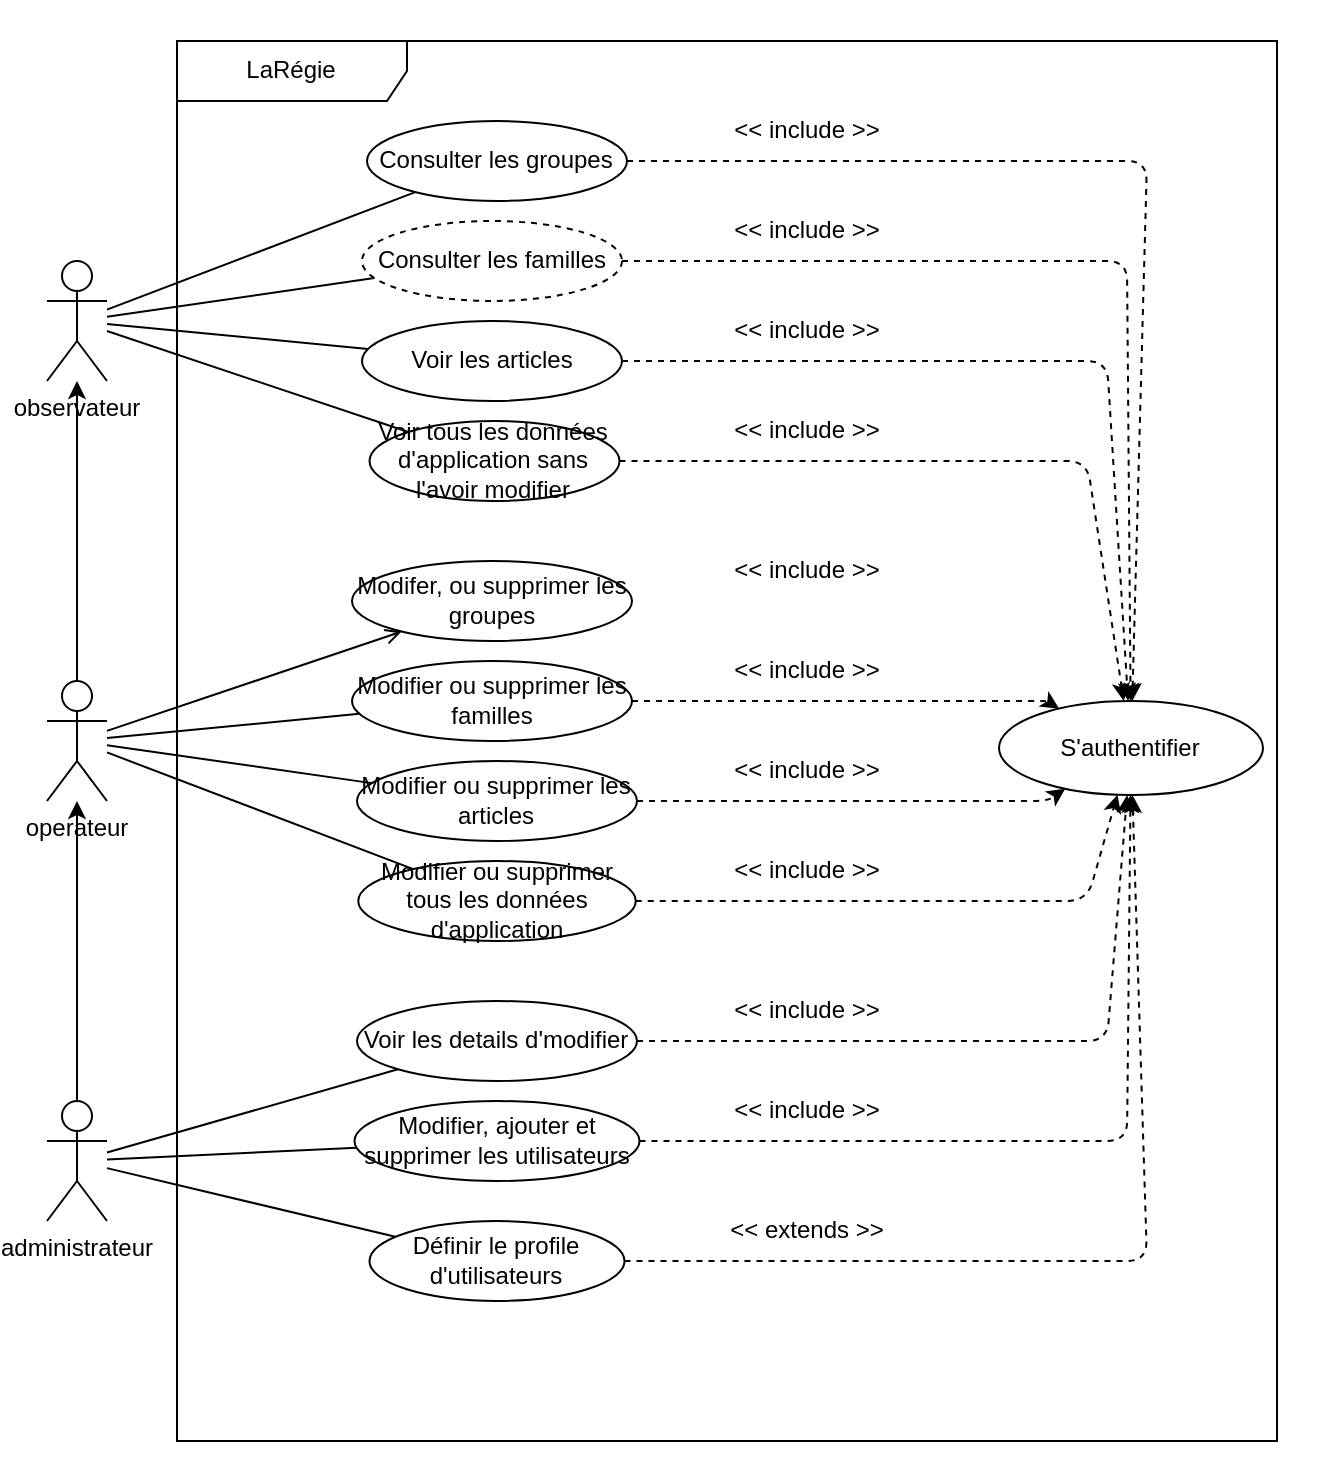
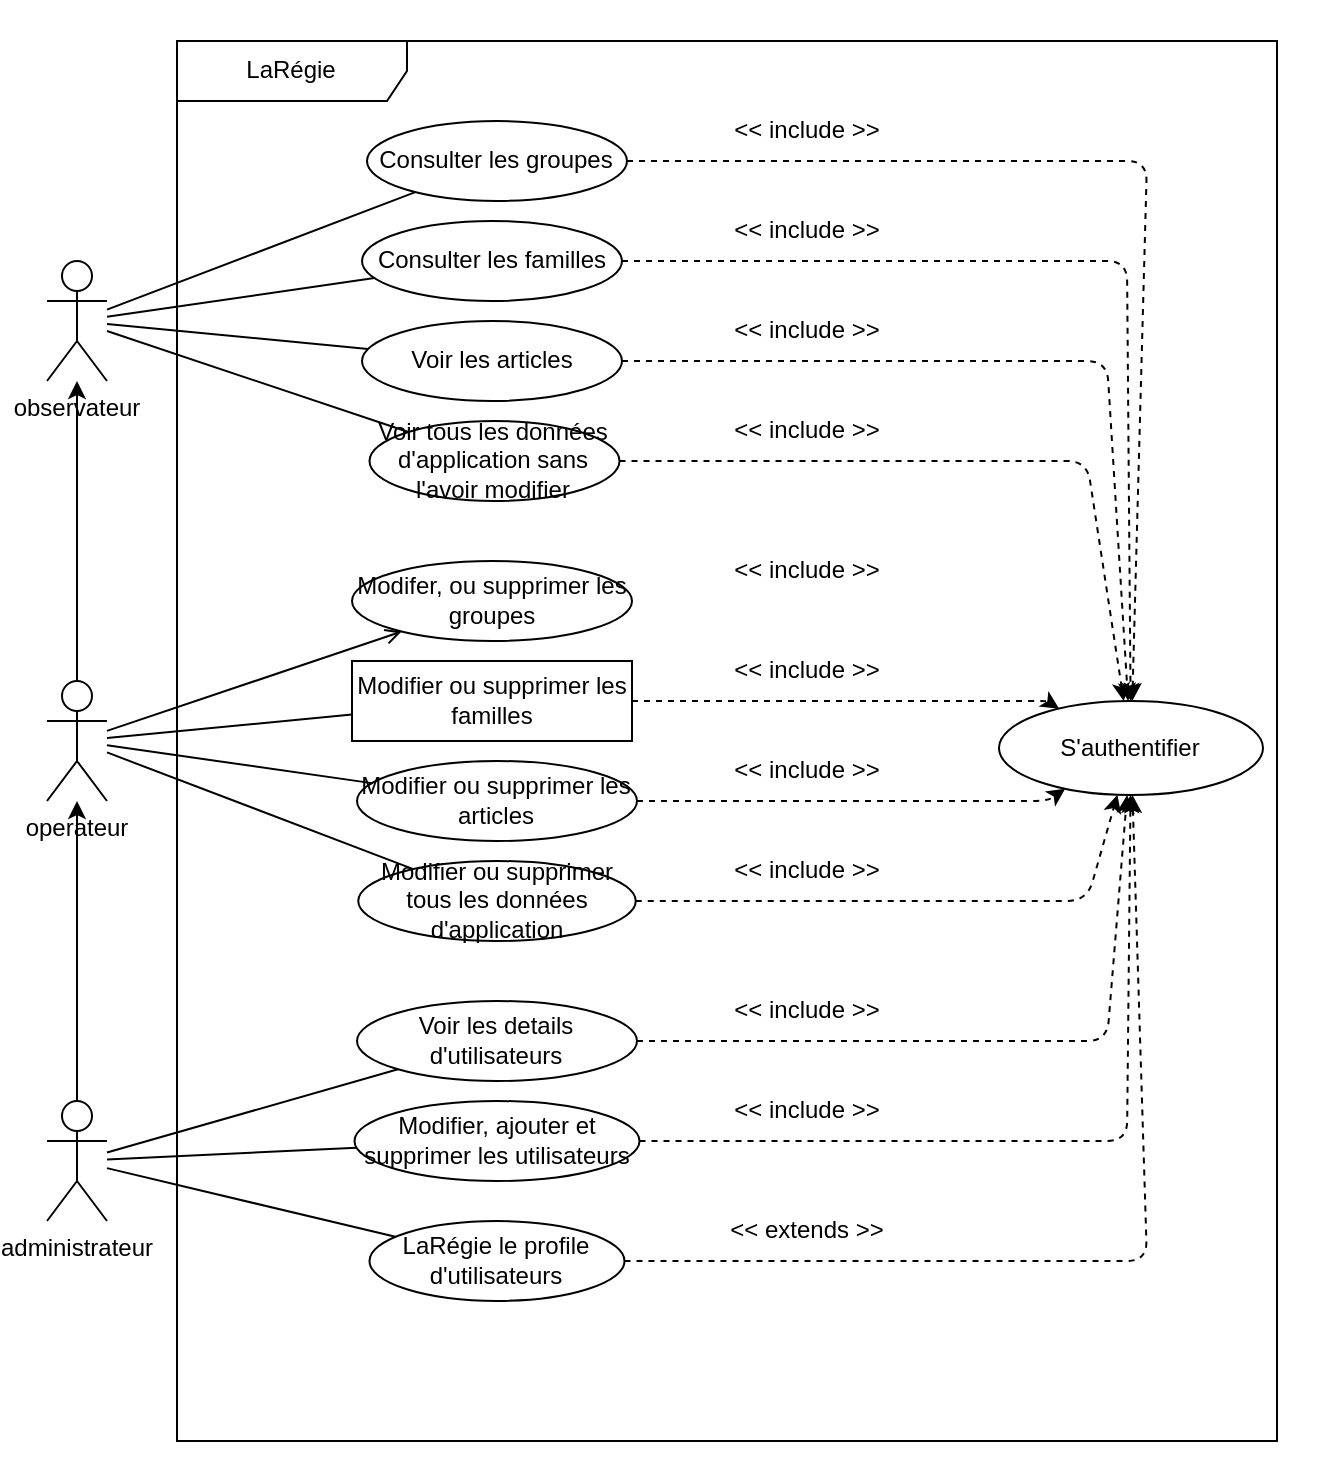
(492, 261) -> (492, 261)
(492, 701) -> (492, 701)
(497, 1041) -> (497, 1041)
(497, 1261) -> (497, 1261)
